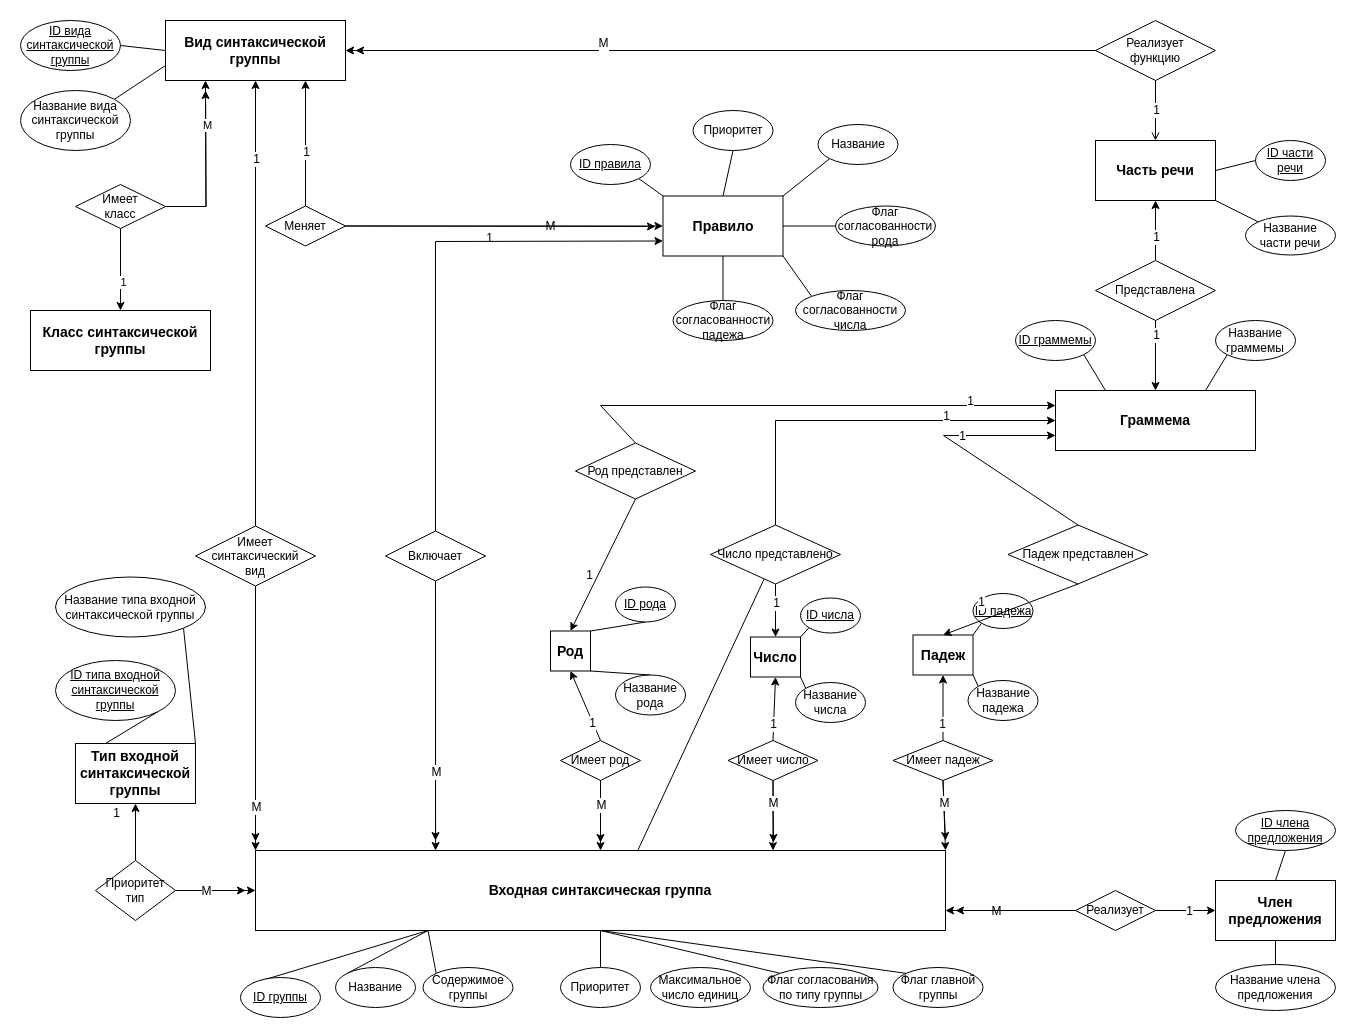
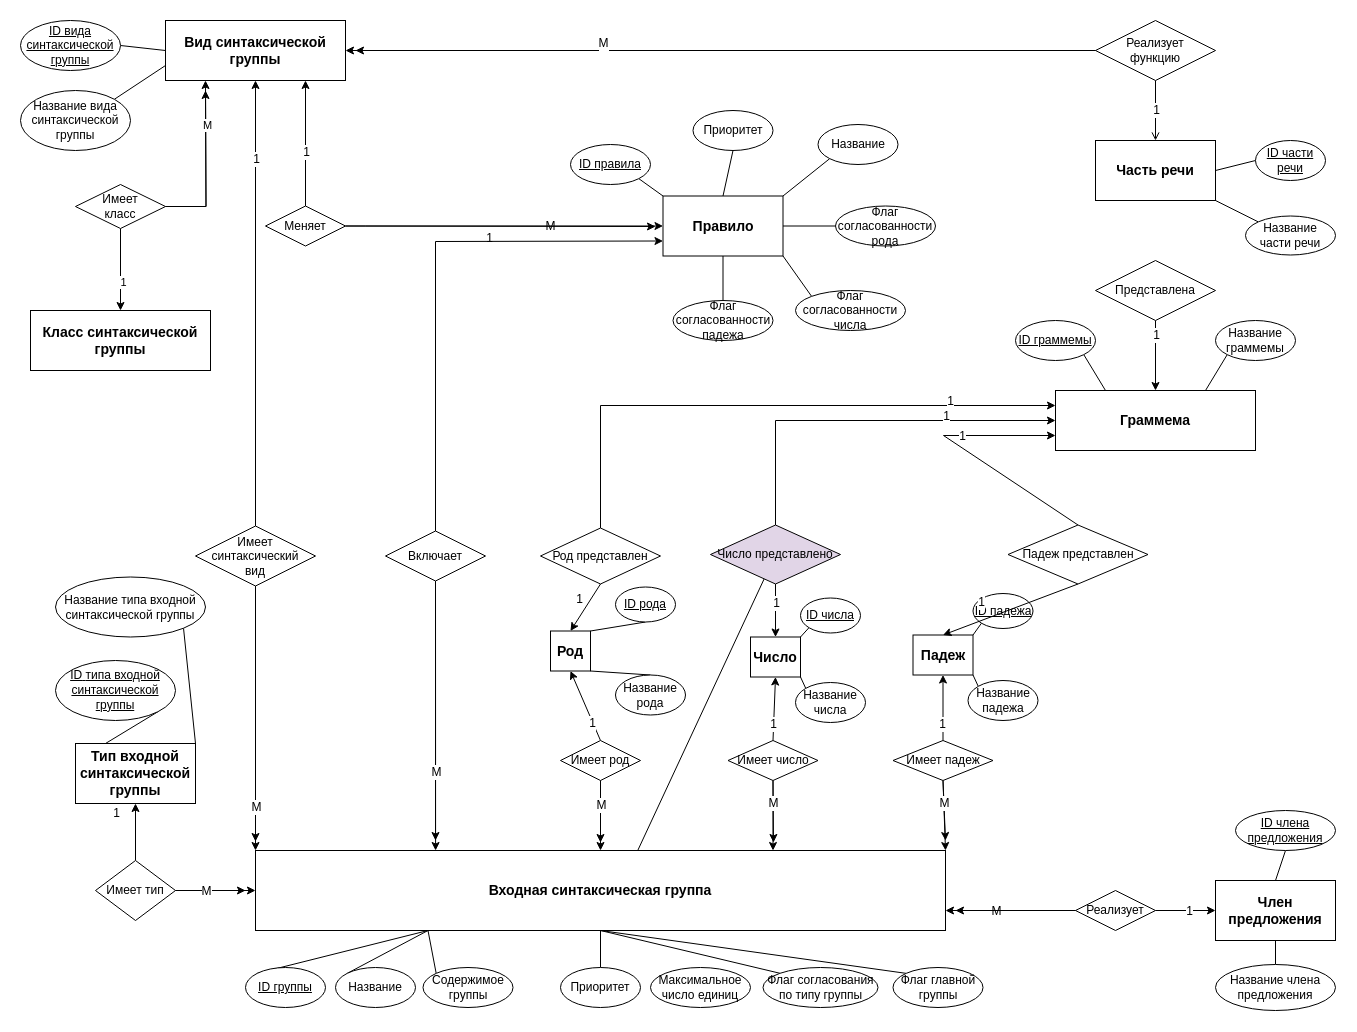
(1156, 234) -> none
(636, 471) -> (601, 556)
(776, 555) -> (776, 555)
(136, 891) -> (136, 891)
(281, 998) -> (286, 988)
